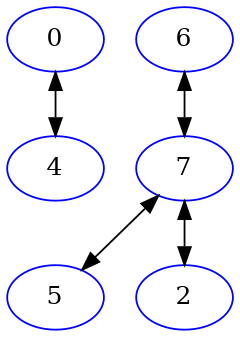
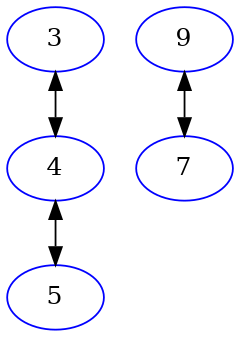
(56, 39) -> (56, 39)
(185, 39) -> (185, 39)
(120, 233) -> (56, 233)
(185, 297) -> none
